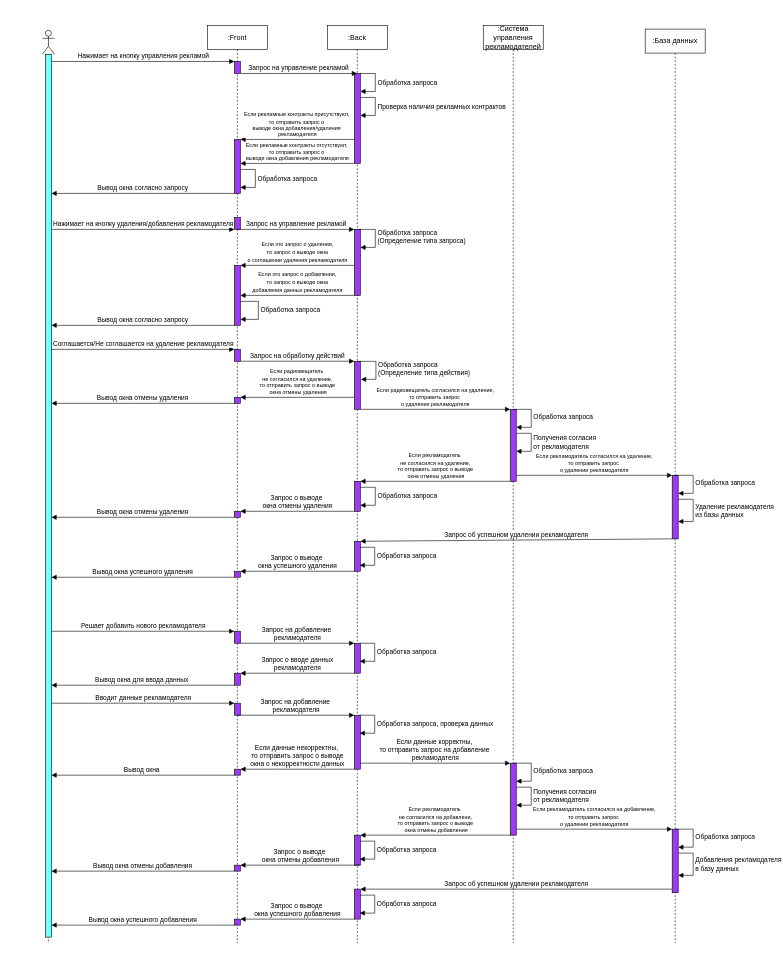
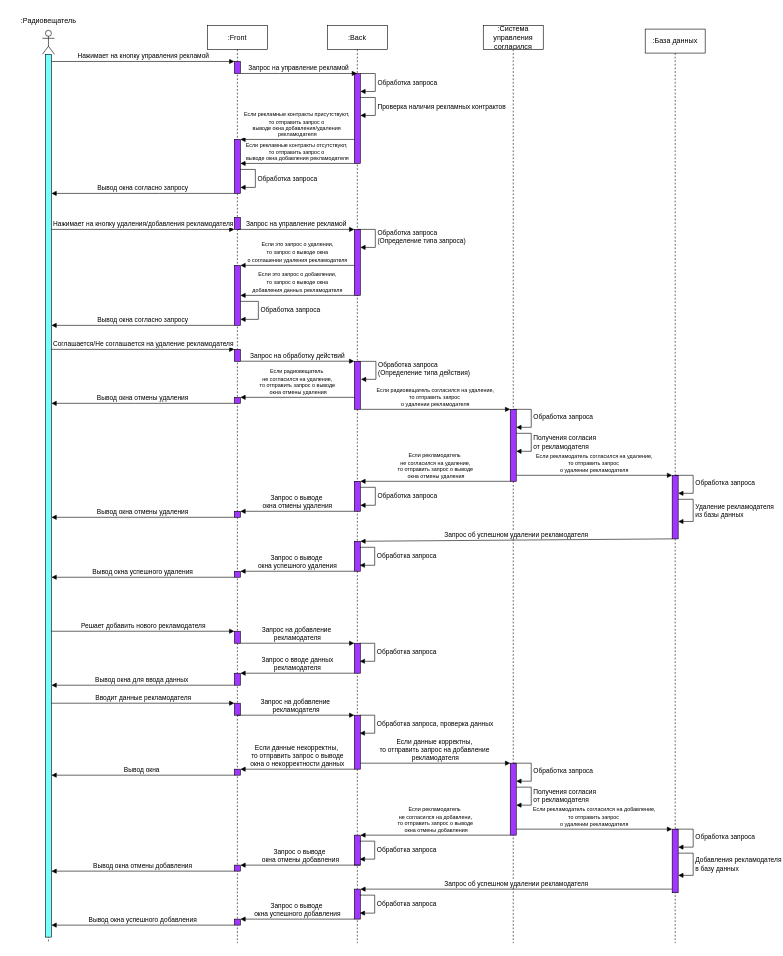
none -> (48, 21)
(513, 38) -> (513, 38)
